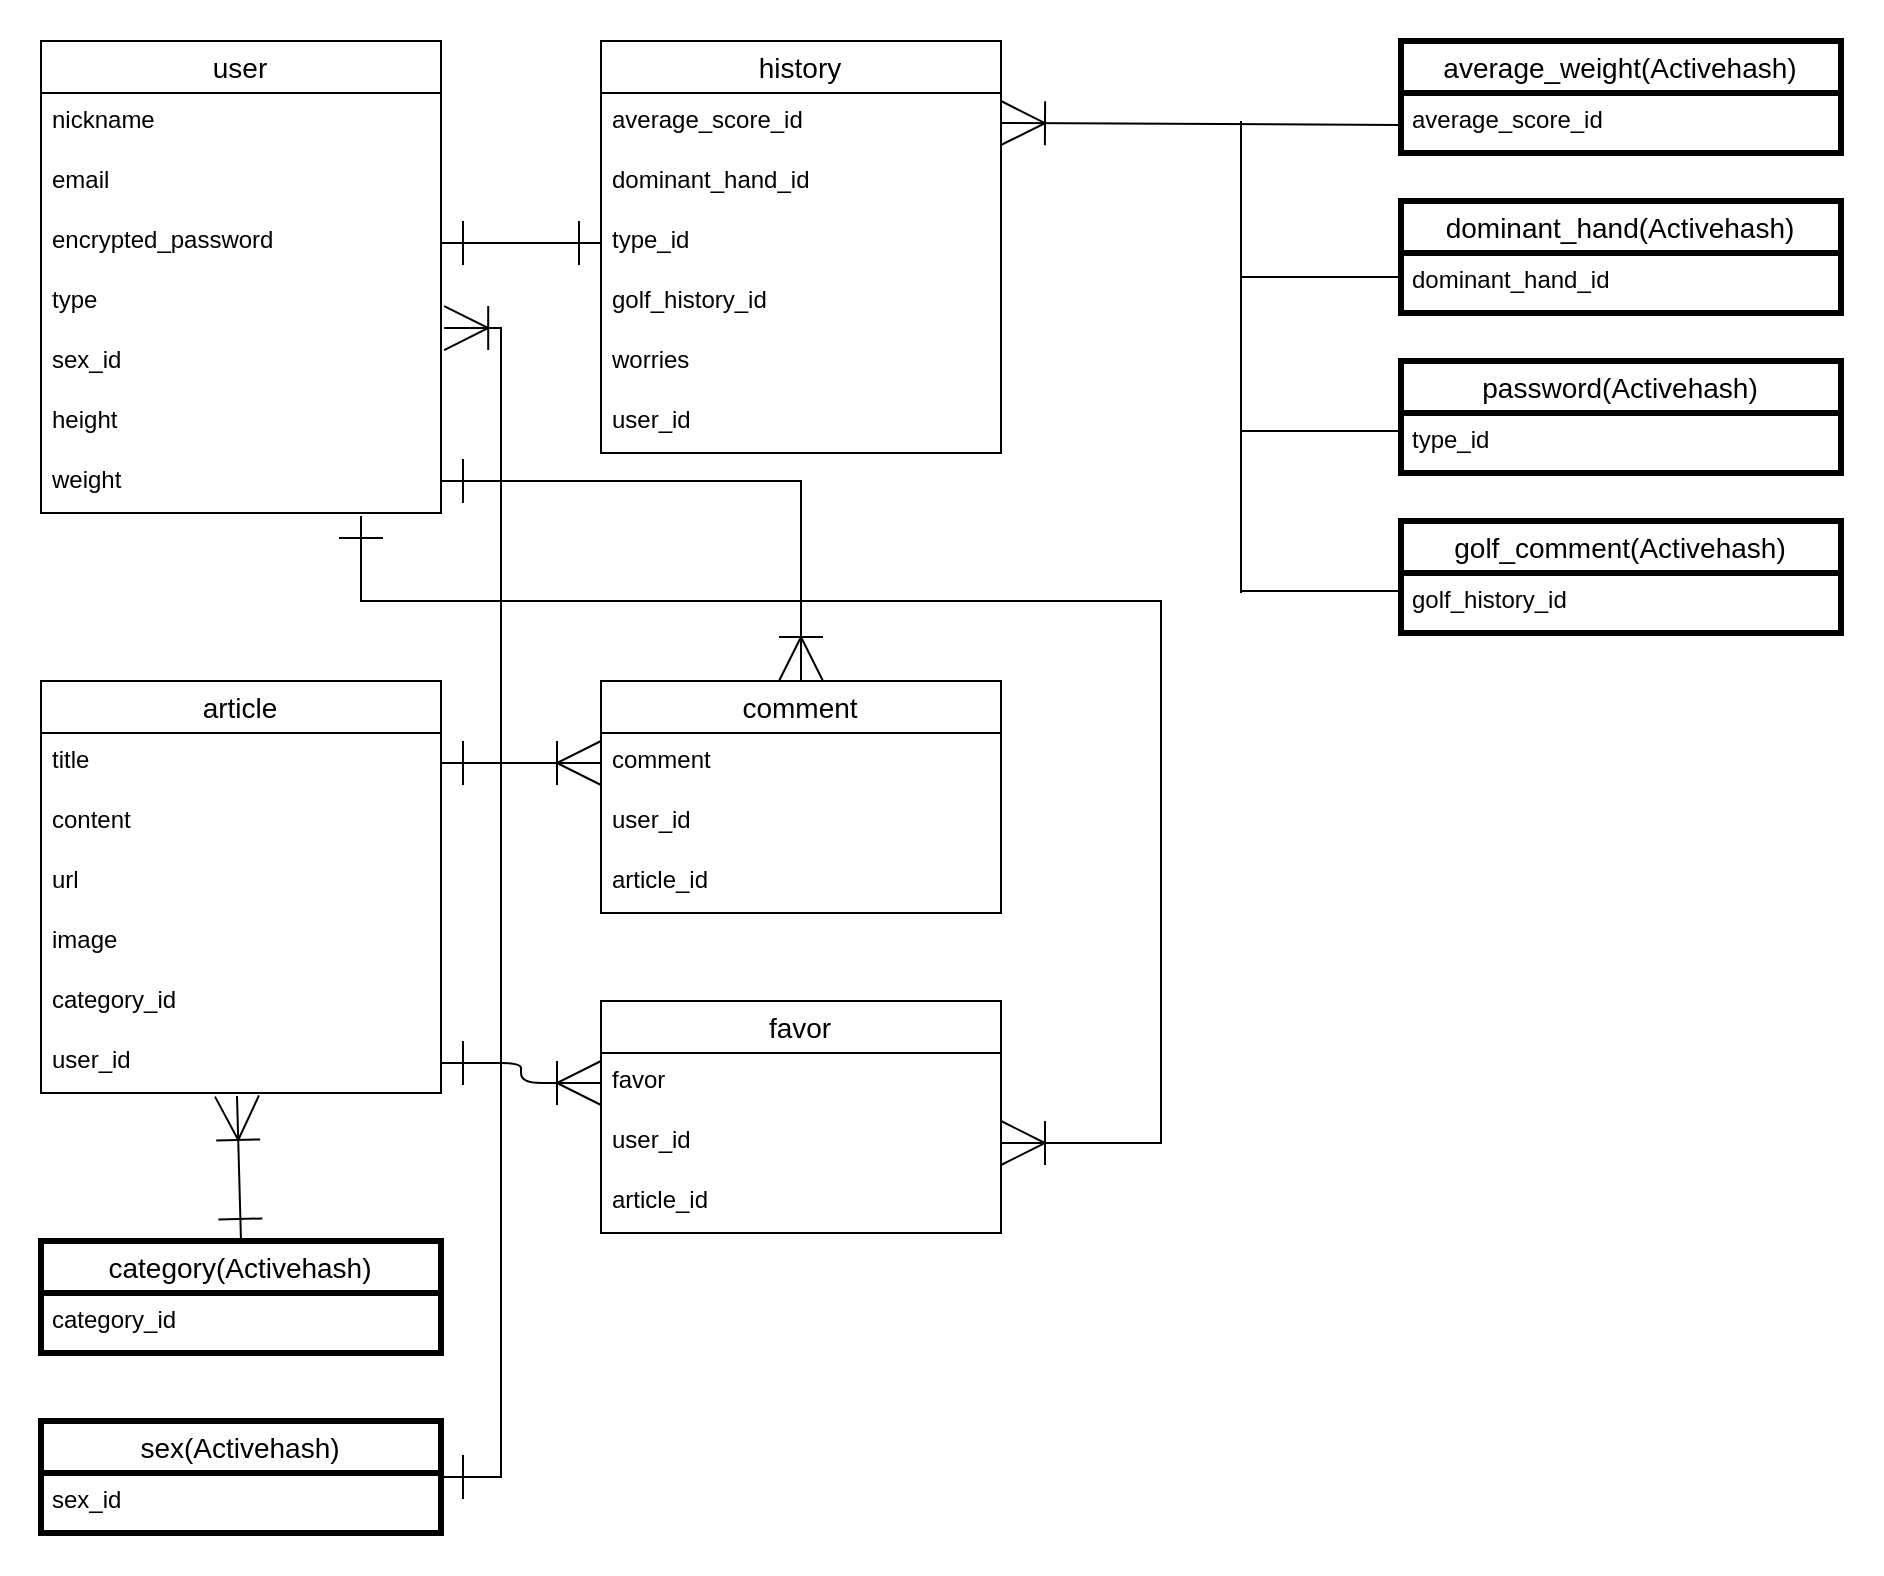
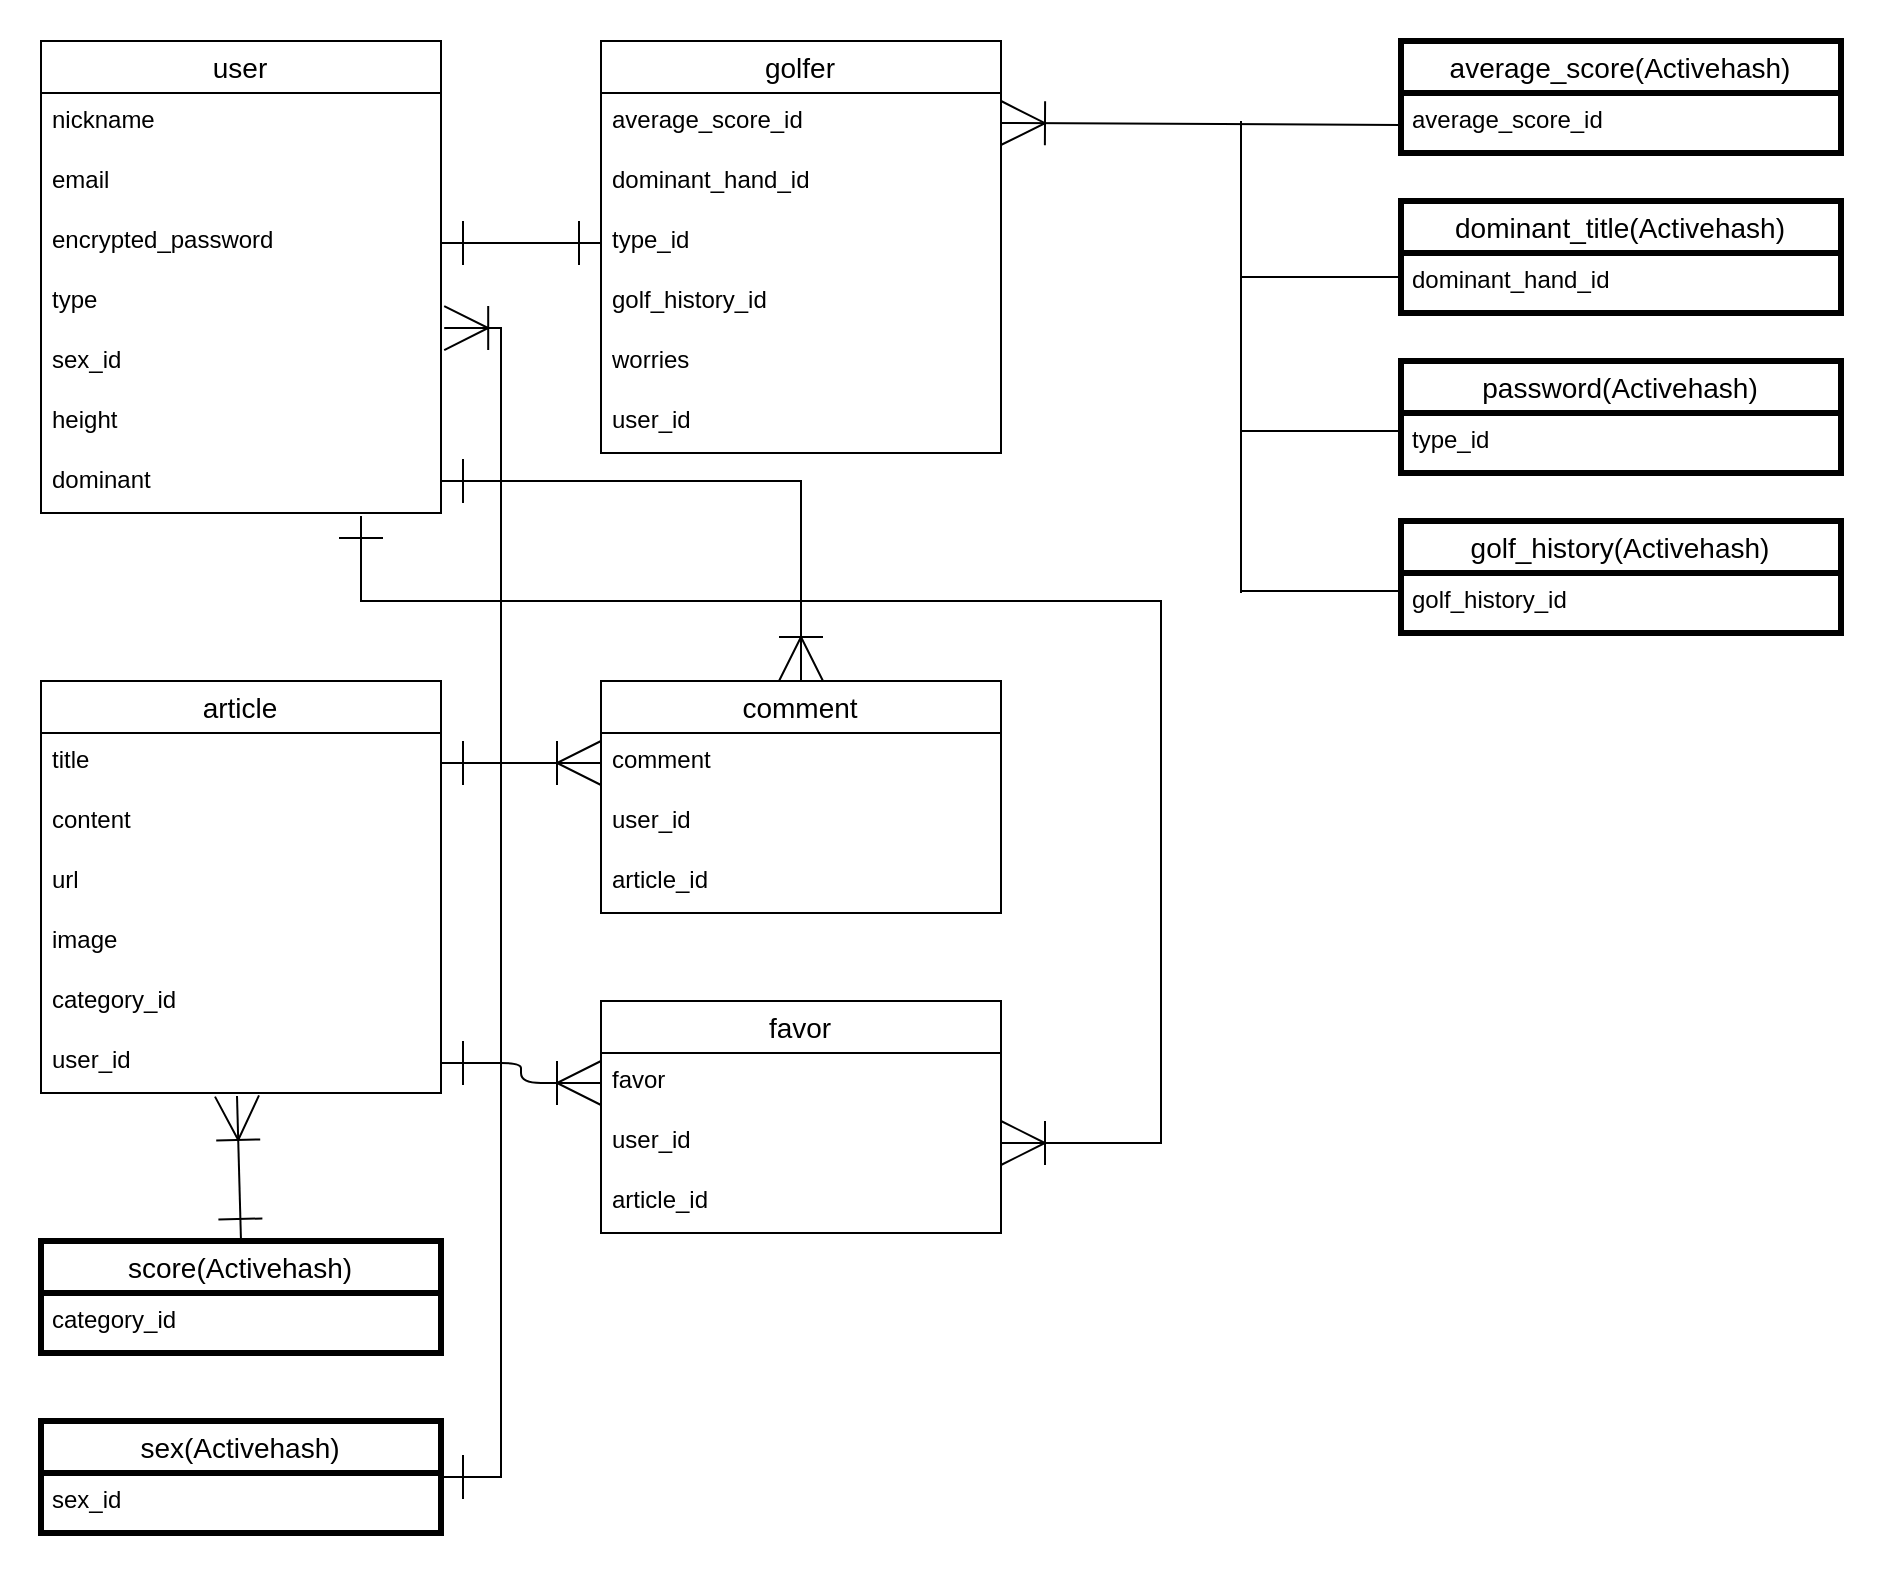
(800, 69) -> (800, 69)
(1620, 69) -> (1620, 69)
(1620, 229) -> (1620, 229)
(89, 480) -> (103, 480)
(1620, 549) -> (1620, 549)
(240, 1269) -> (240, 1269)
